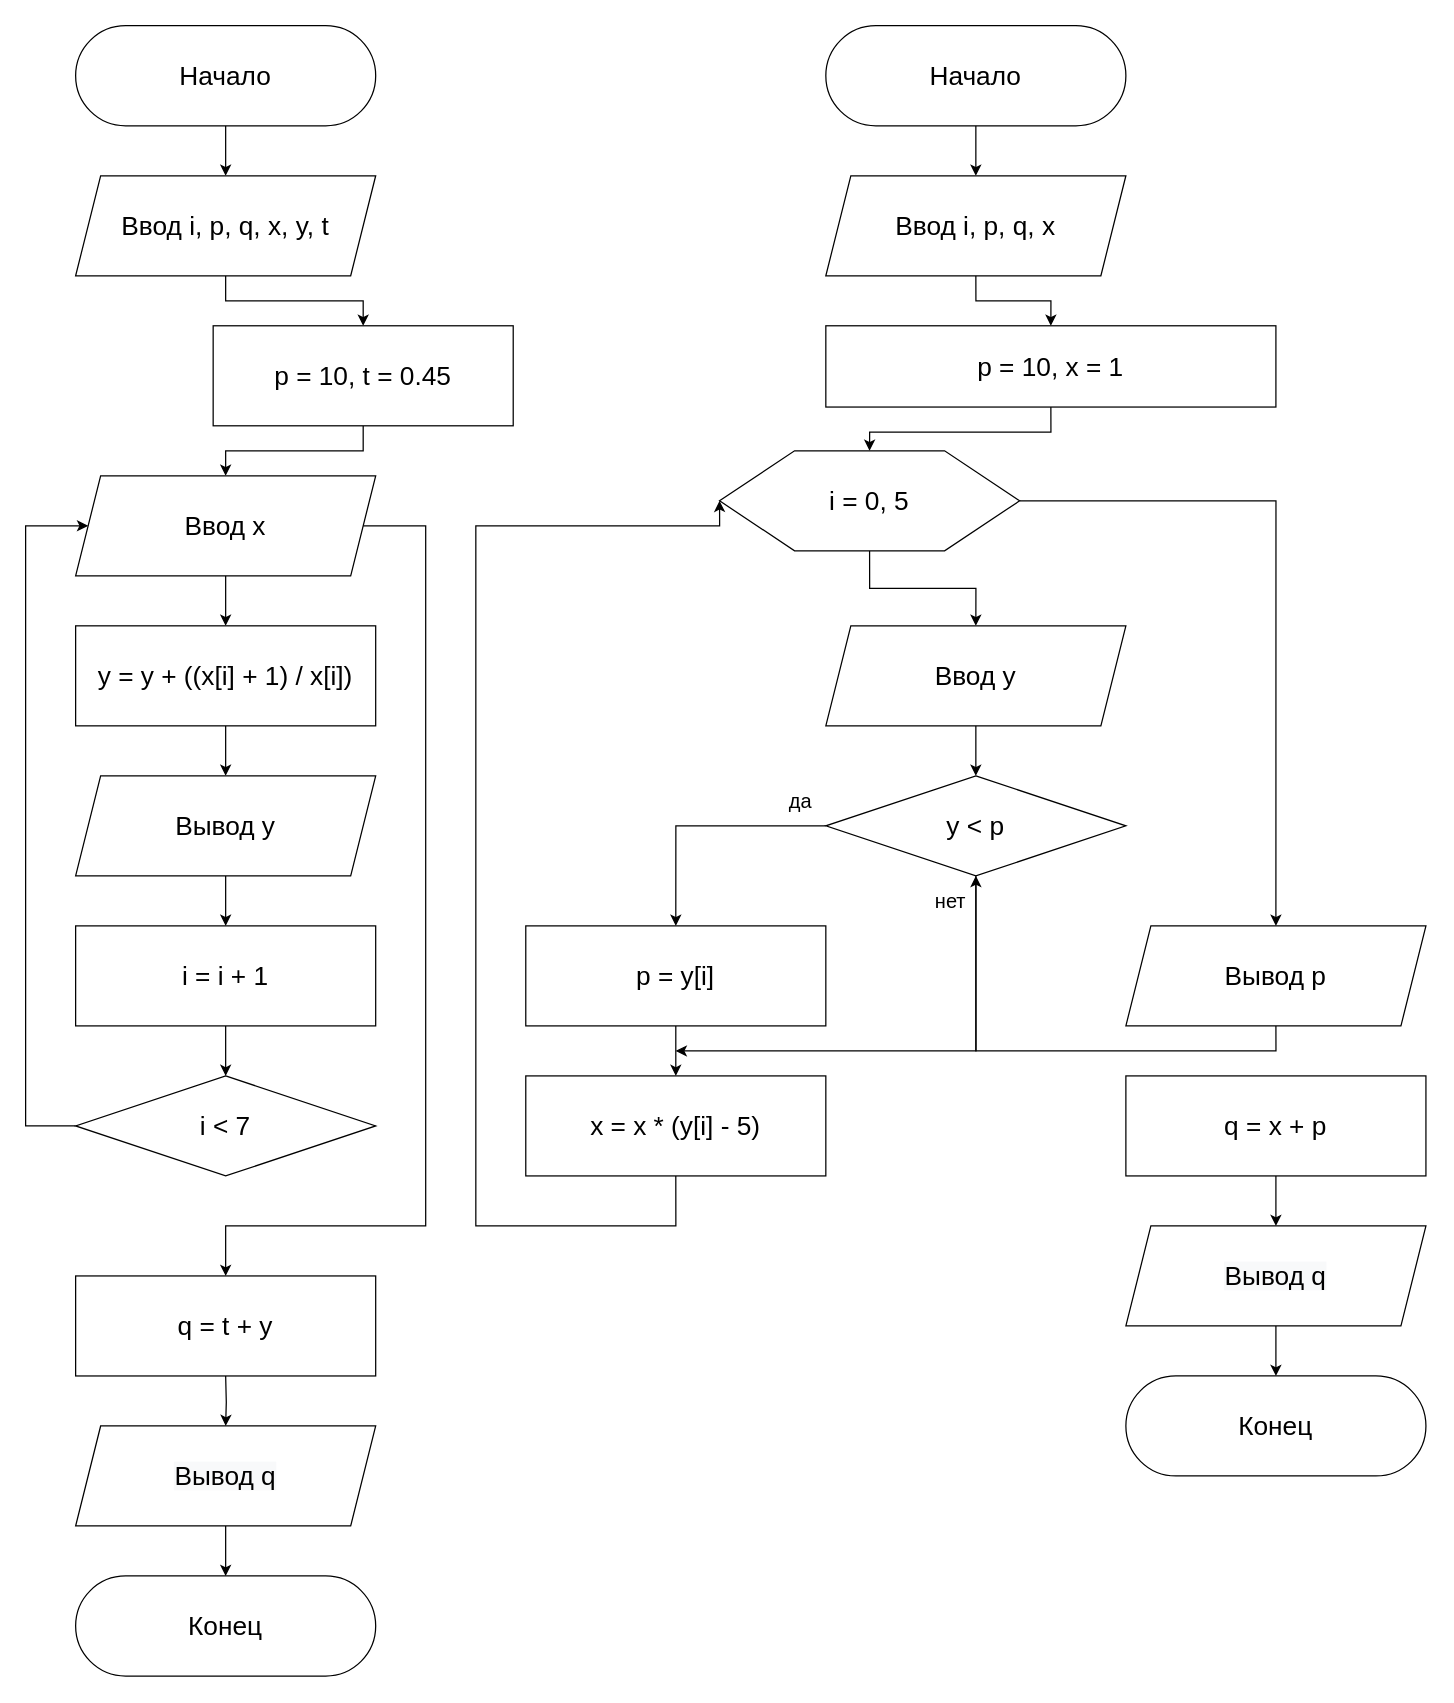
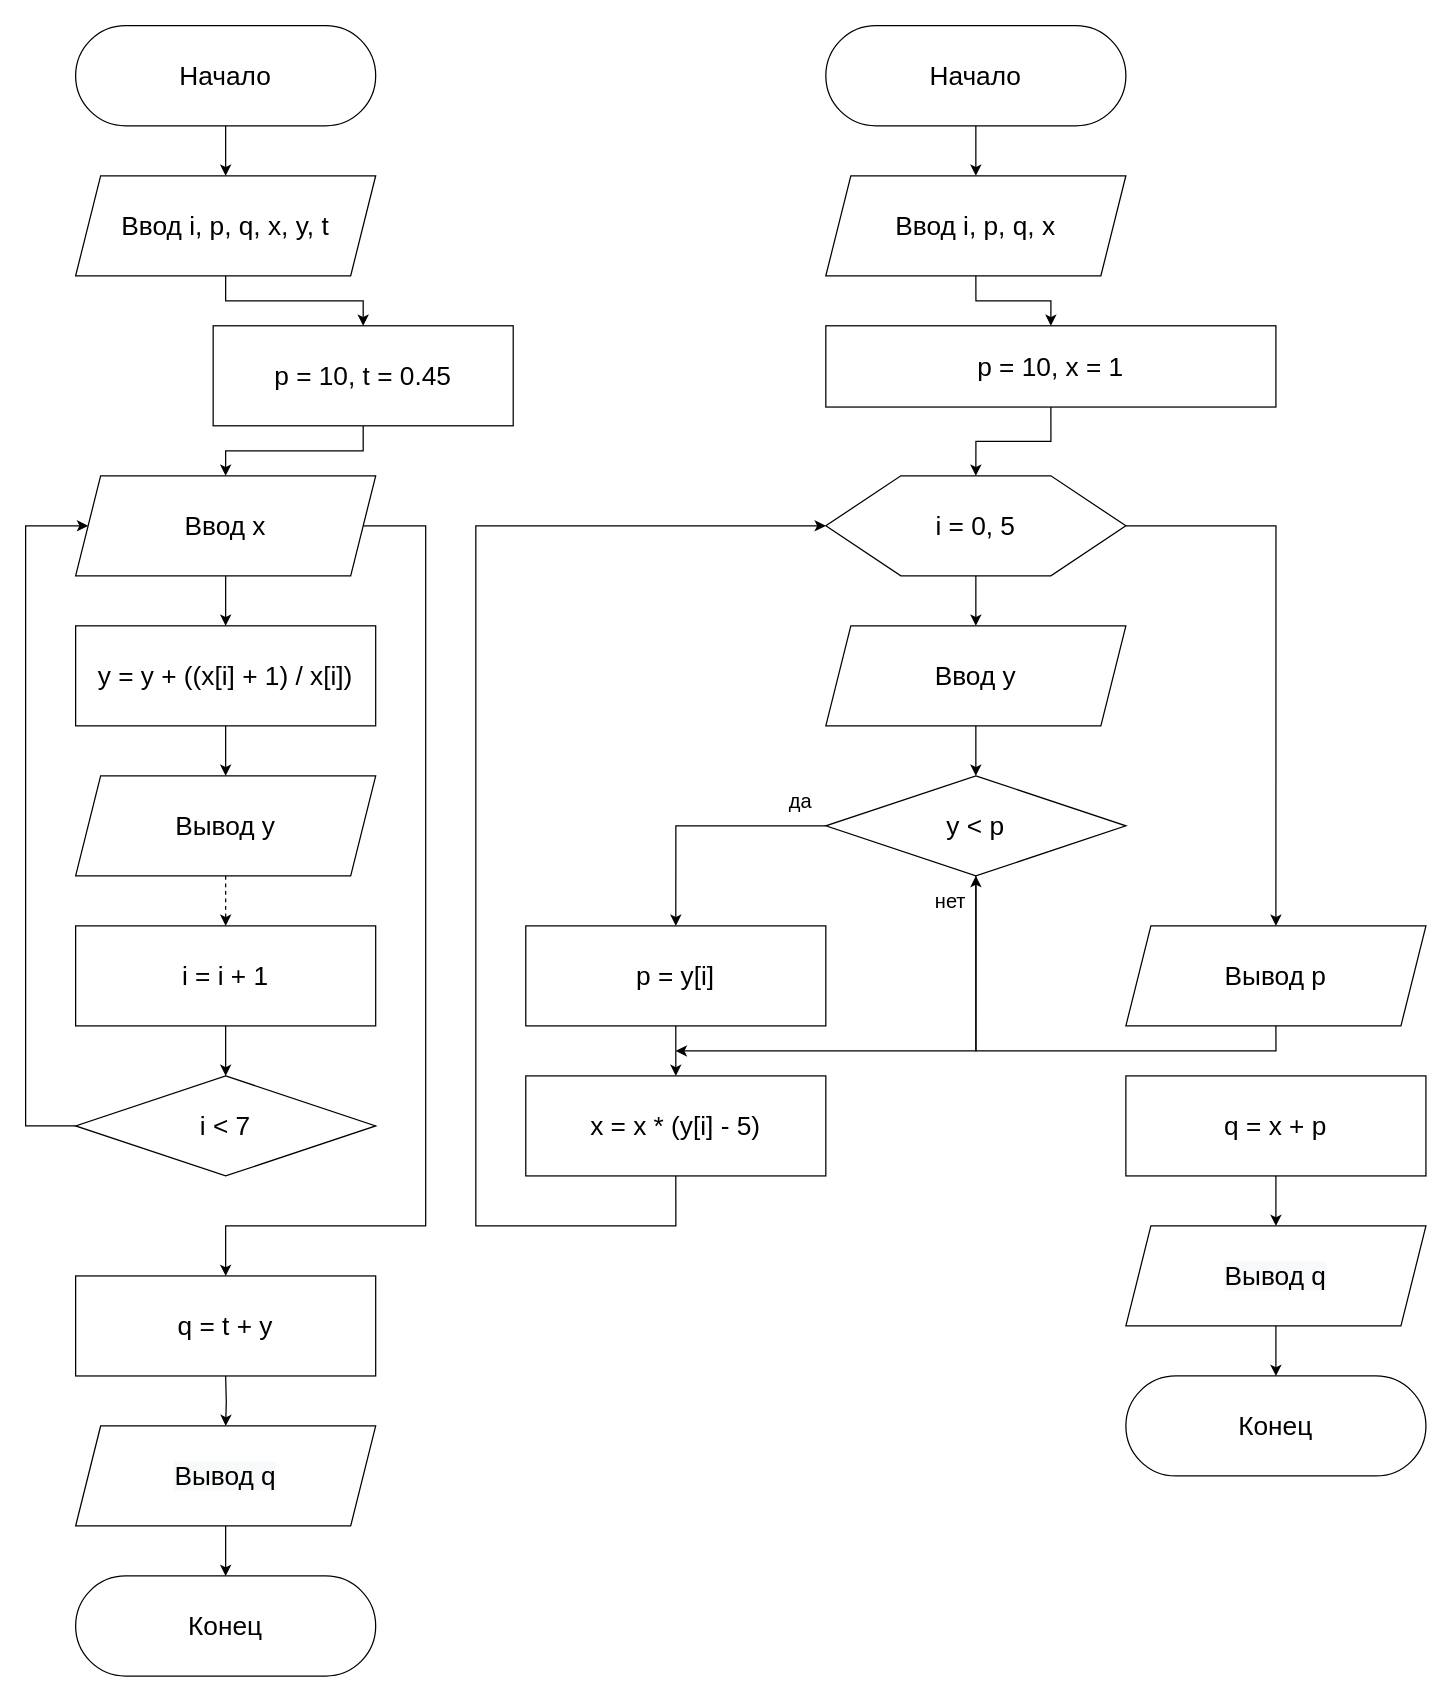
(869, 501) -> (976, 526)
(226, 896) -> (226, 896)
